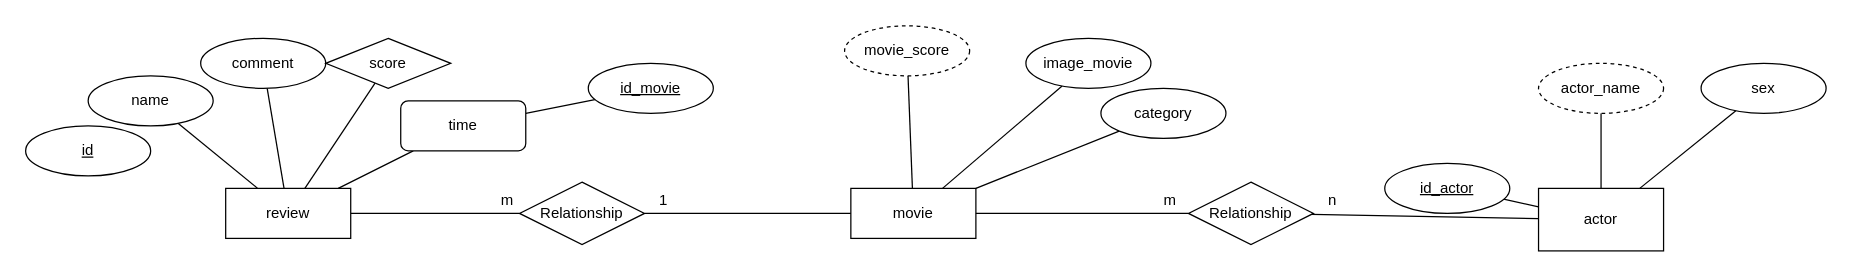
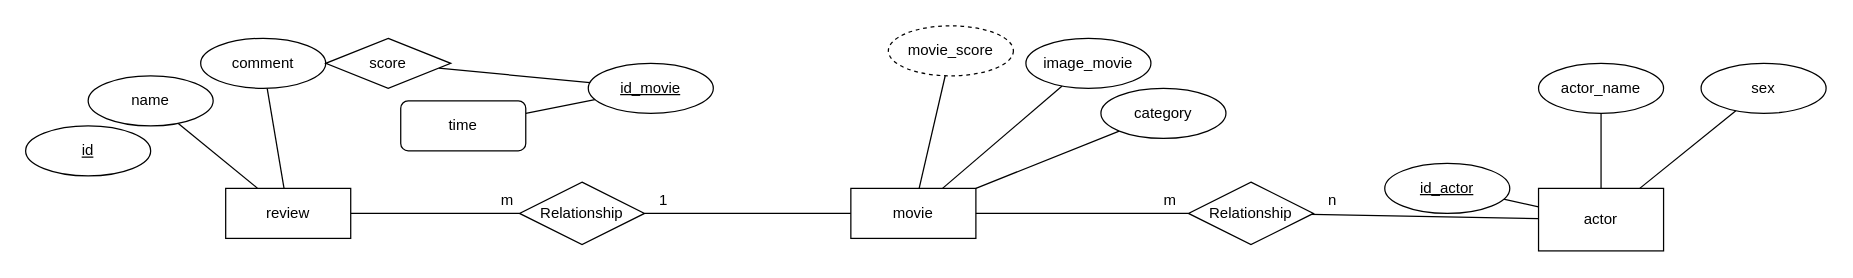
(907, 51) -> (951, 51)
(1601, 88) -> (1601, 88)
(340, 135) -> (514, 75)
(376, 169) -> none
